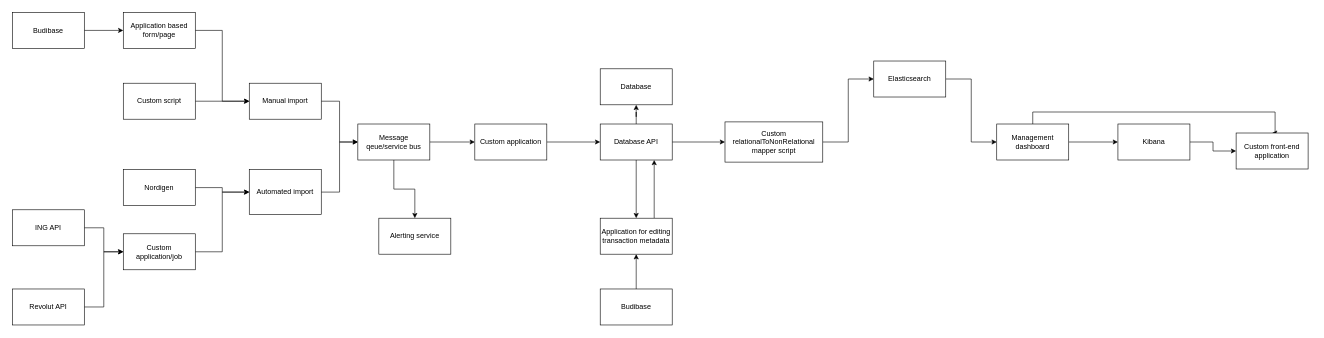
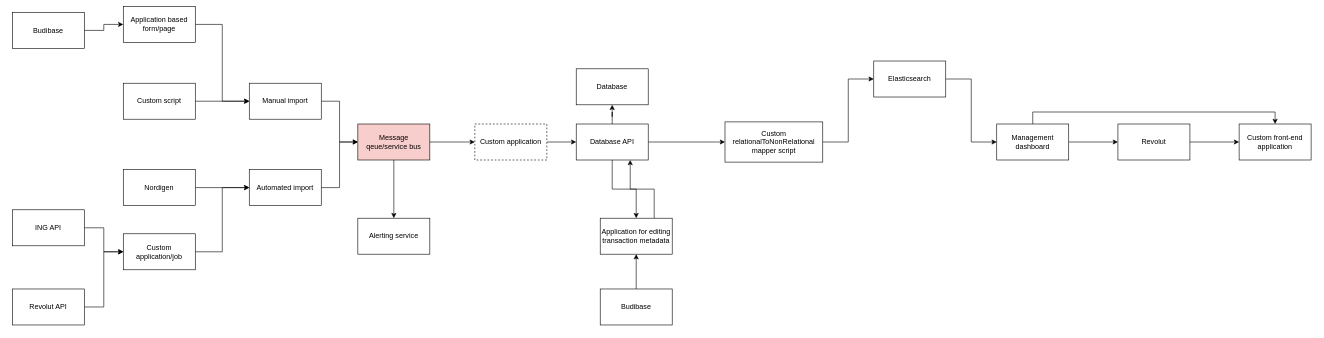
(159, 30) -> (159, 24)
(636, 87) -> (612, 87)
(394, 142) -> (394, 142)
(511, 142) -> (511, 142)
(636, 142) -> (612, 142)
(1154, 142) -> (1154, 142)
(1272, 151) -> (1275, 142)
(285, 192) -> (285, 188)
(415, 236) -> (394, 236)
